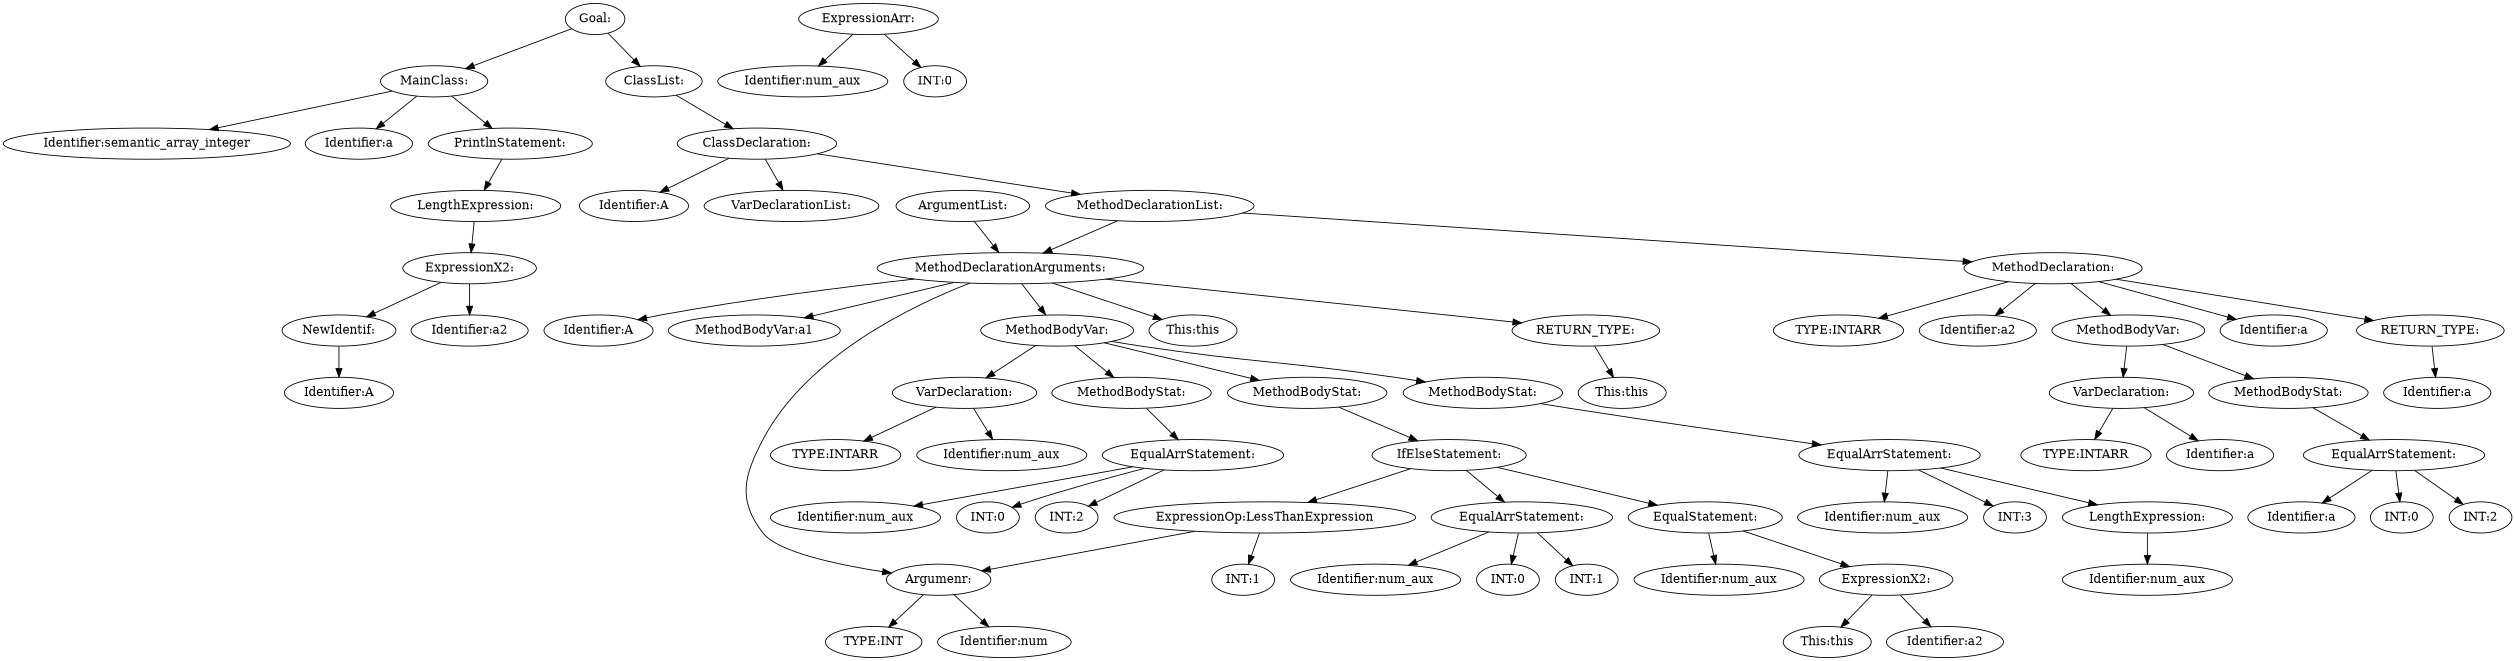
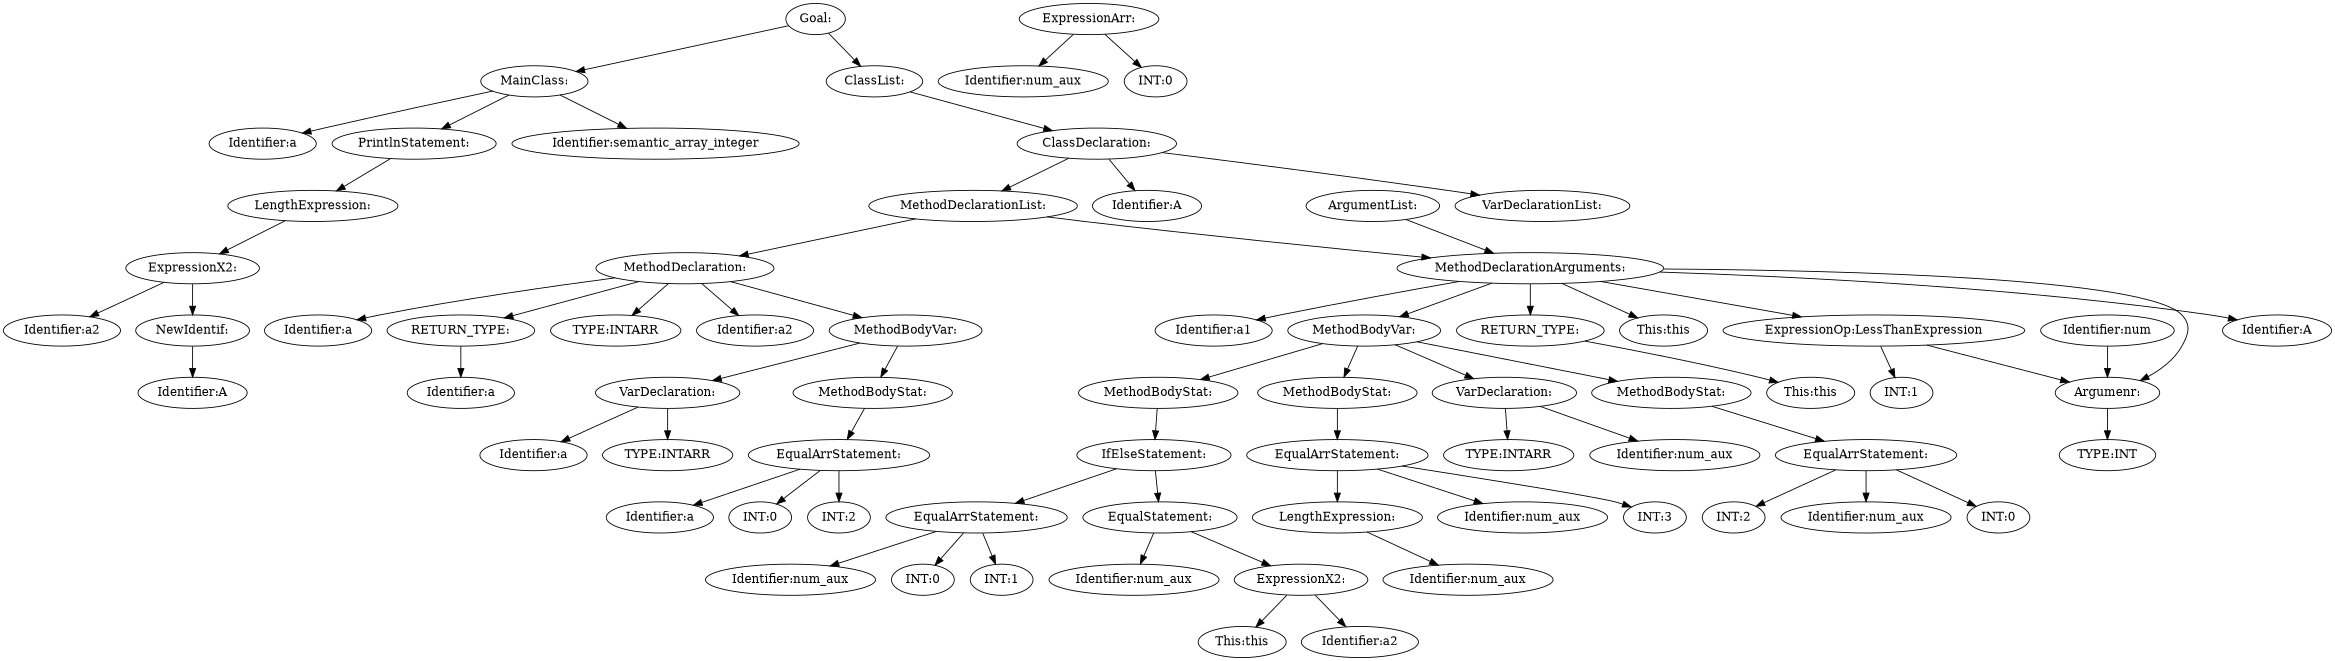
(754, 331) -> (1214, 331)
(1363, 484) -> (1697, 298)
(968, 608) -> (2107, 357)
